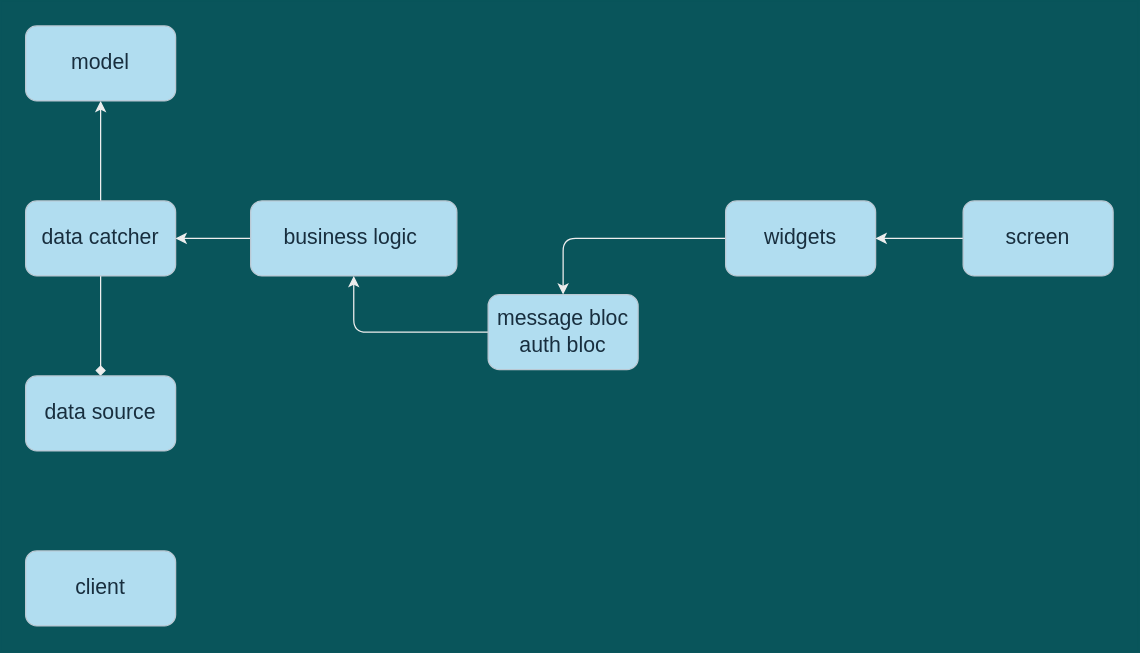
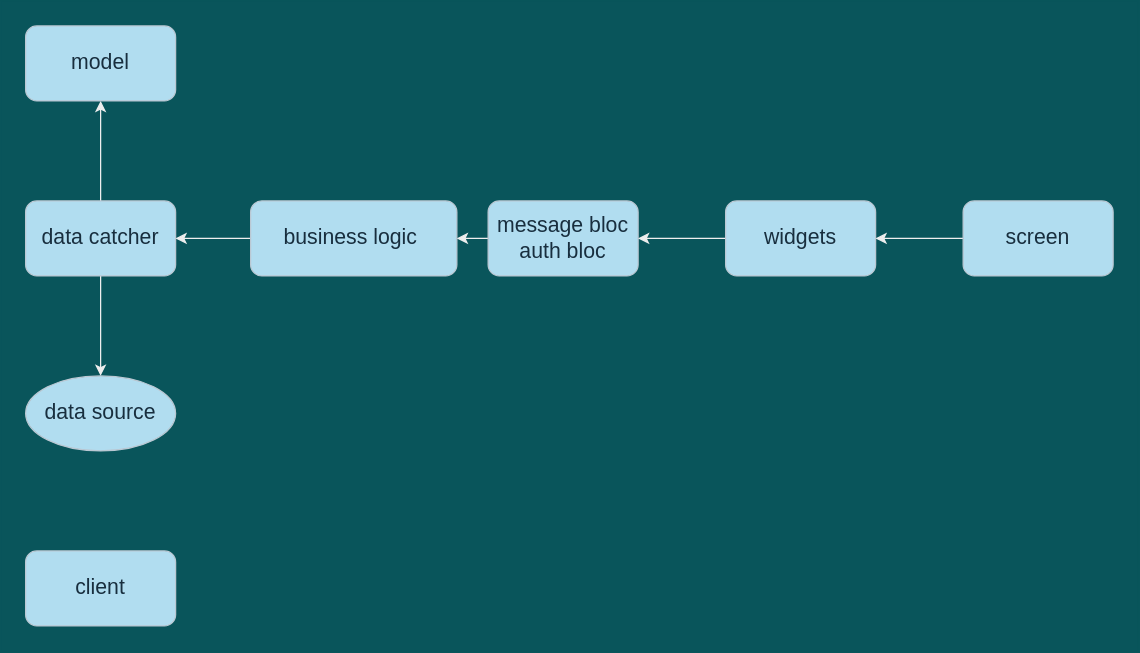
(563, 332) -> (563, 238)
(101, 365) -> (101, 366)
(101, 413) -> (101, 413)
